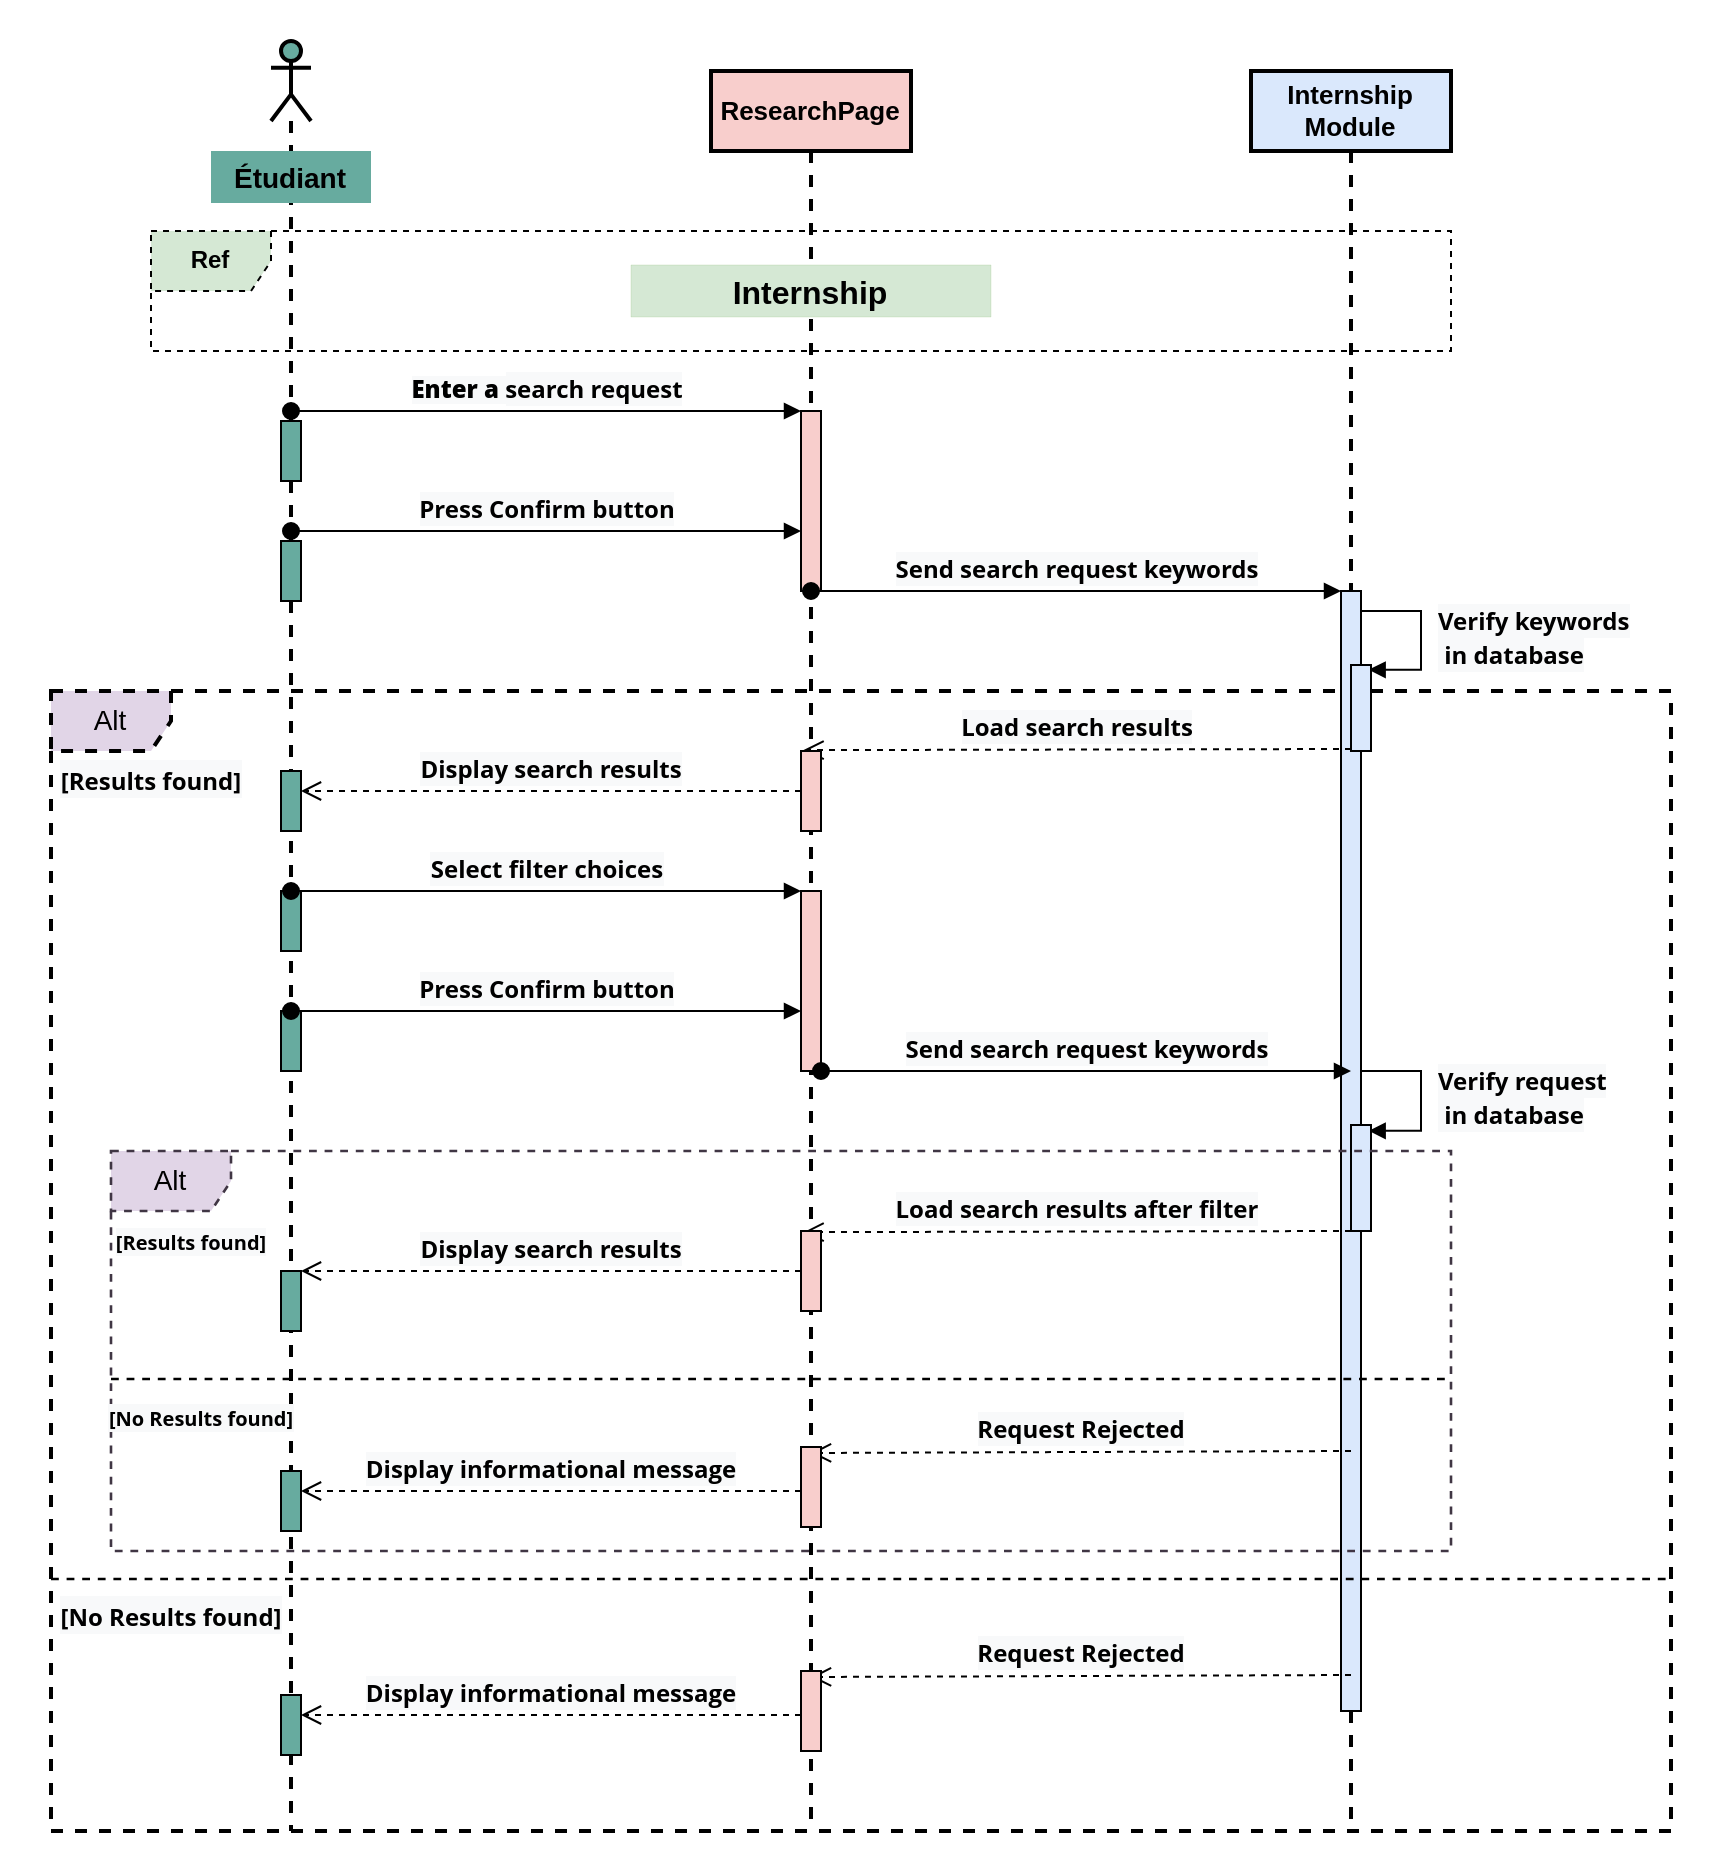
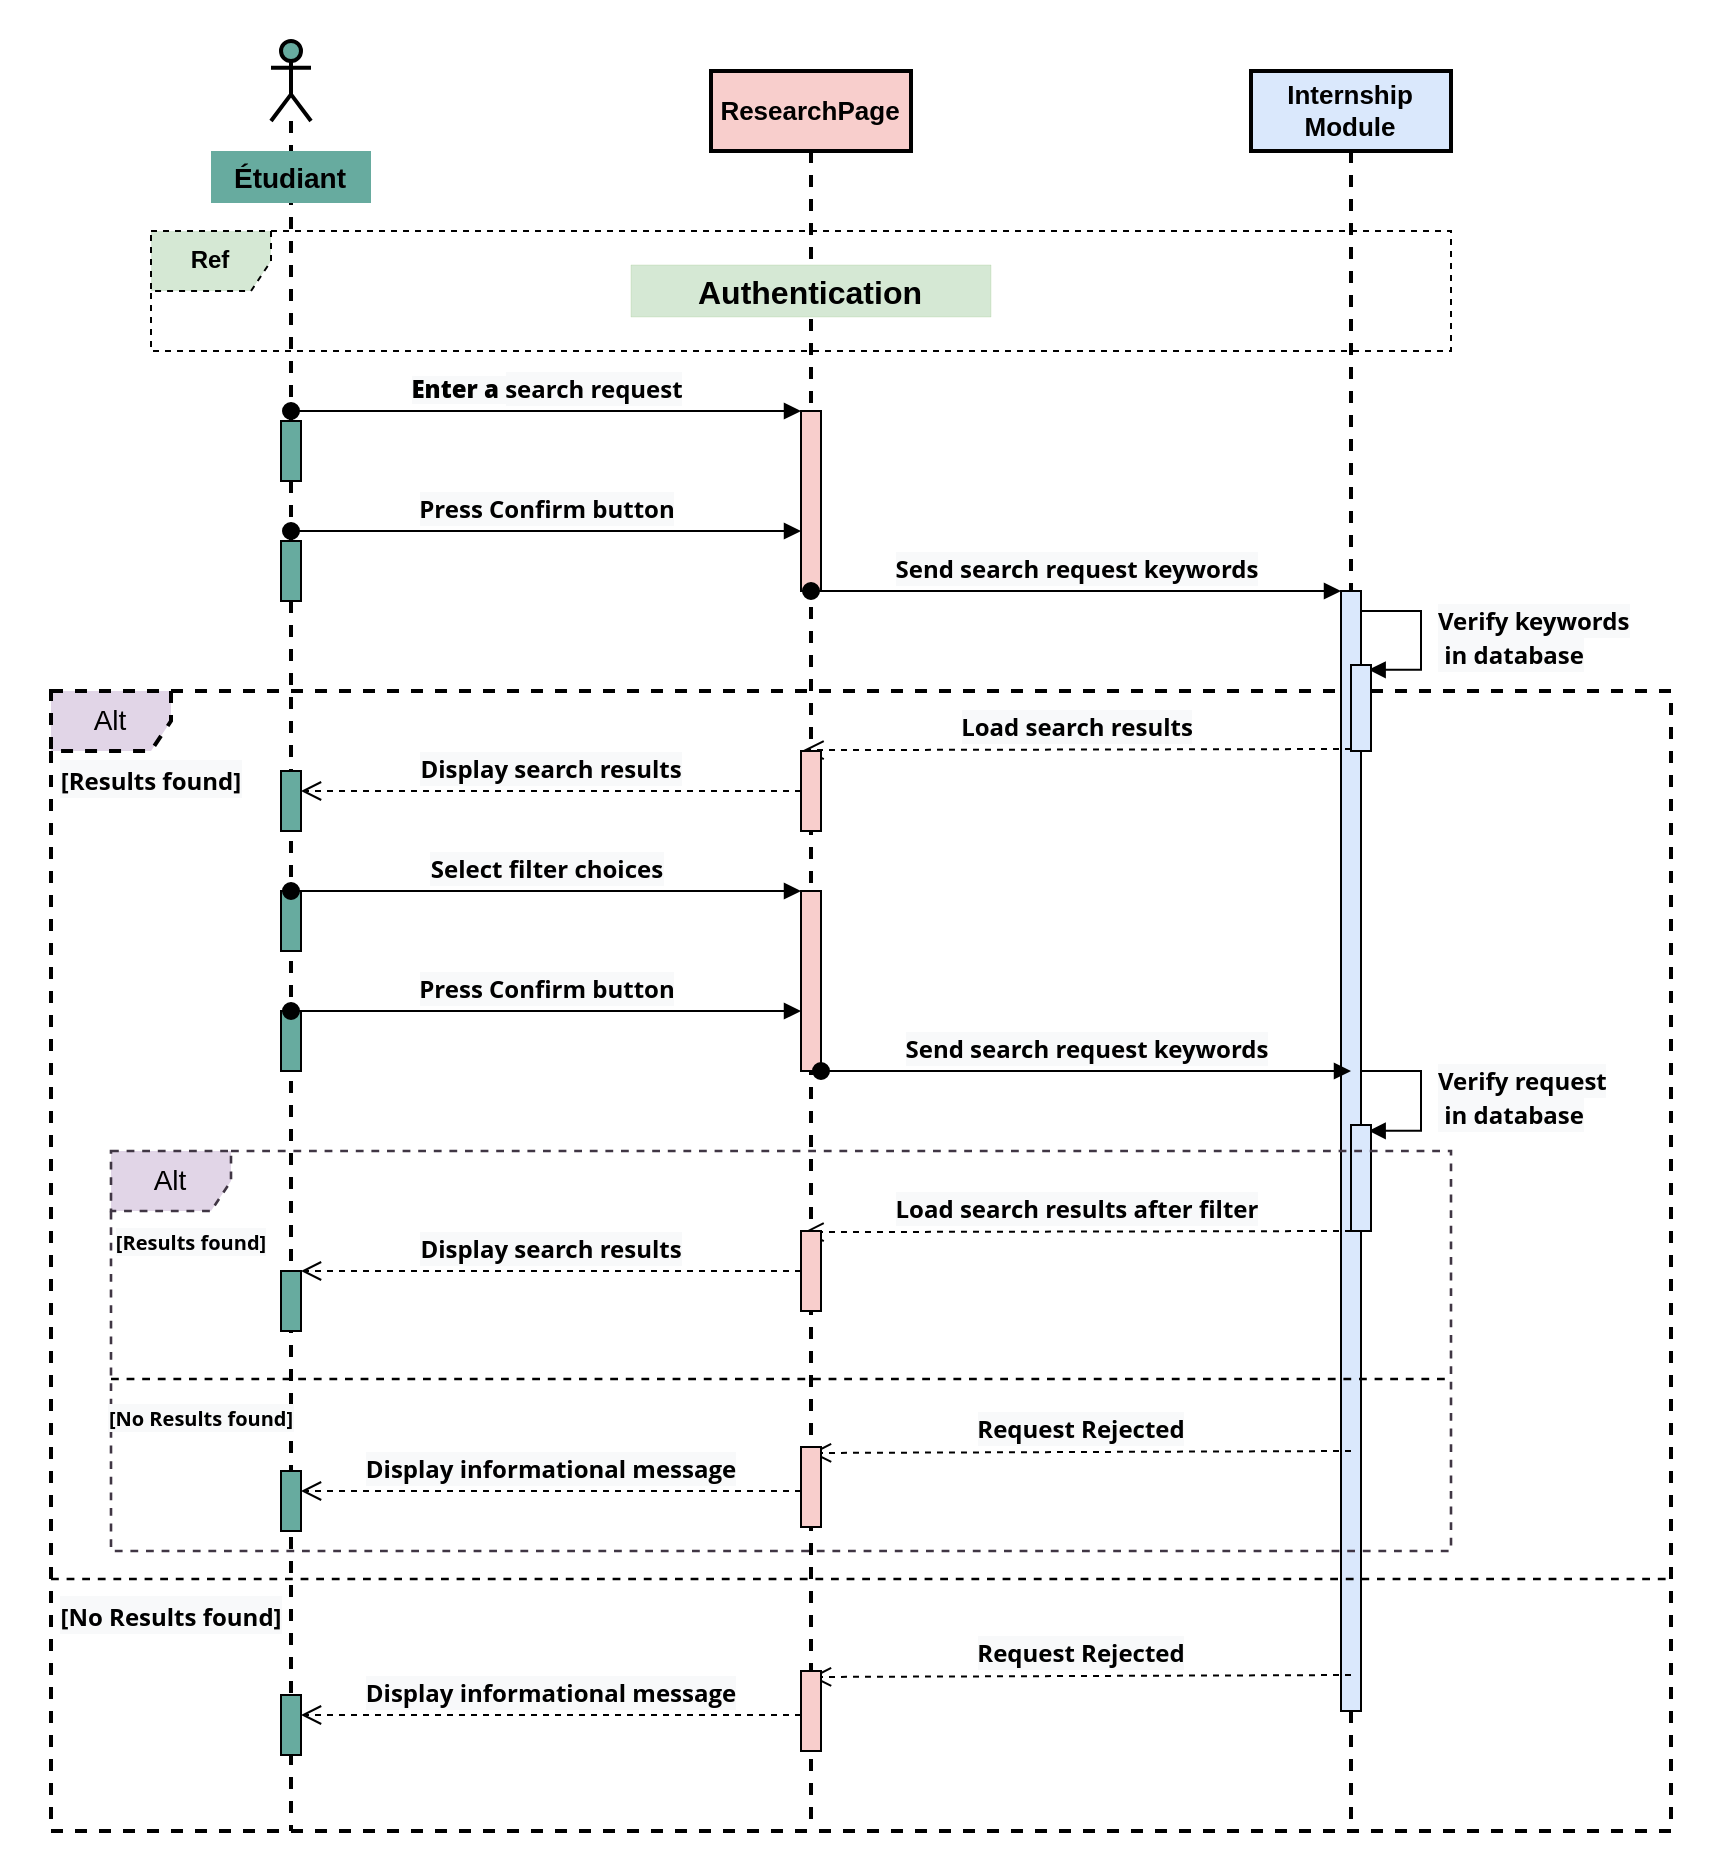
(810, 293) -> (810, 293)
